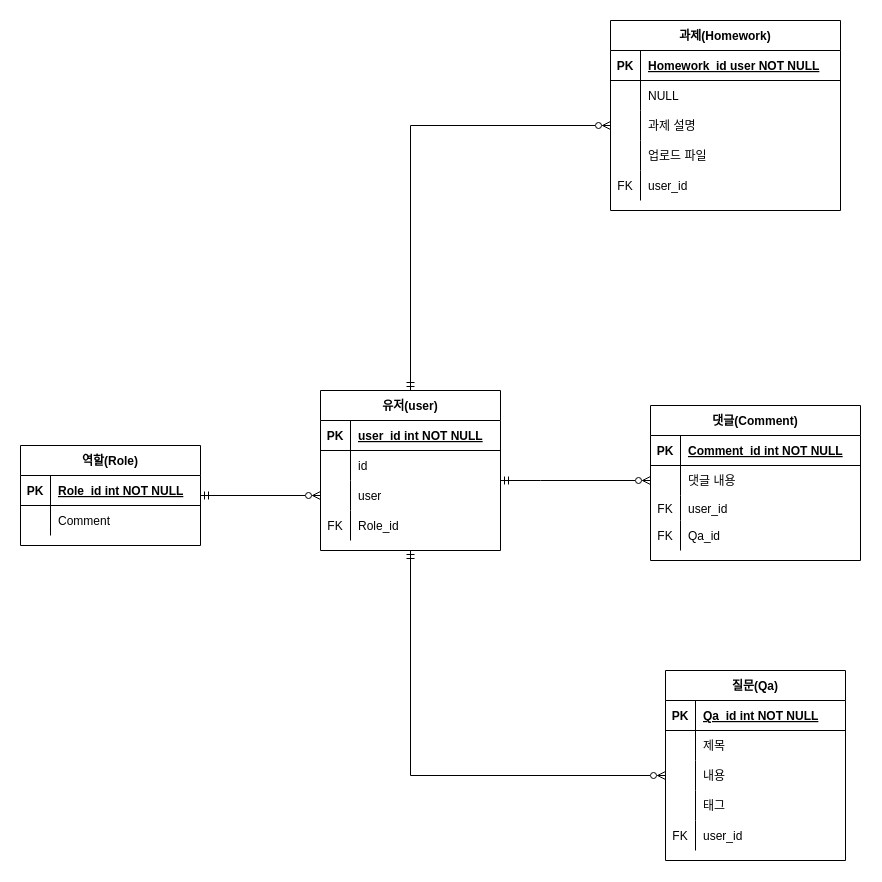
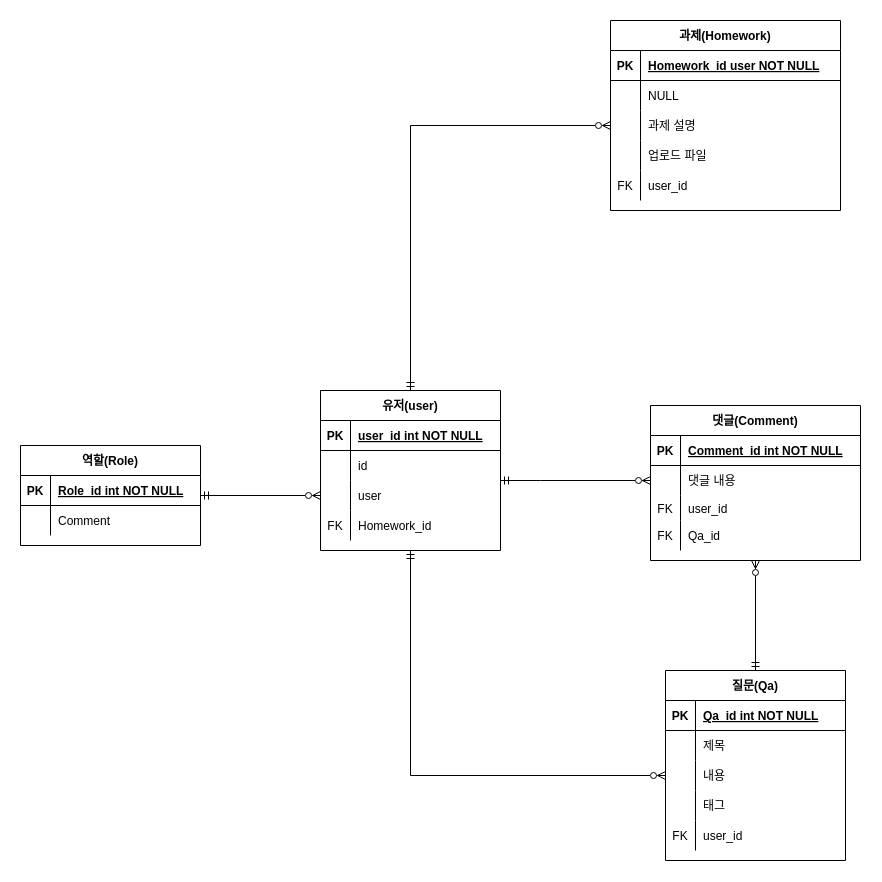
(378, 526) -> (393, 526)
none -> (756, 623)
